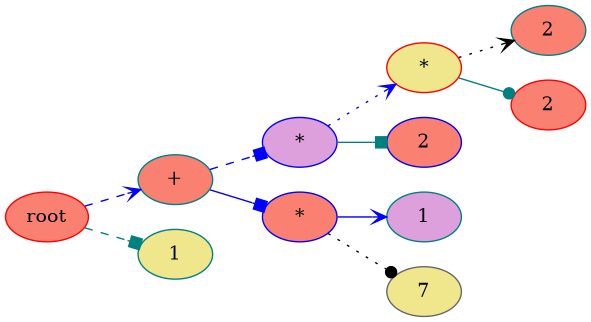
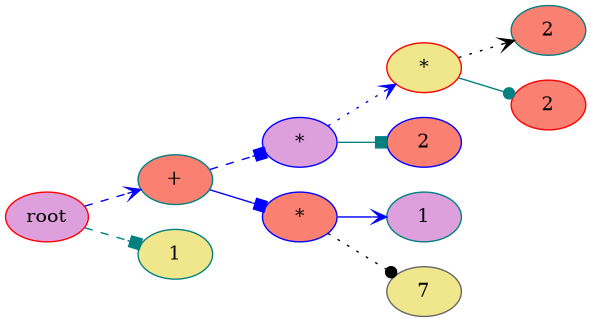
(47, 217) -> (47, 217)
